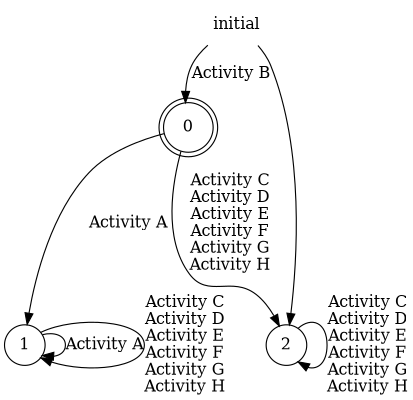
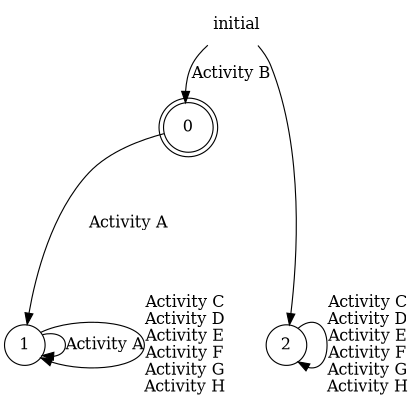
(183, 263) -> none
